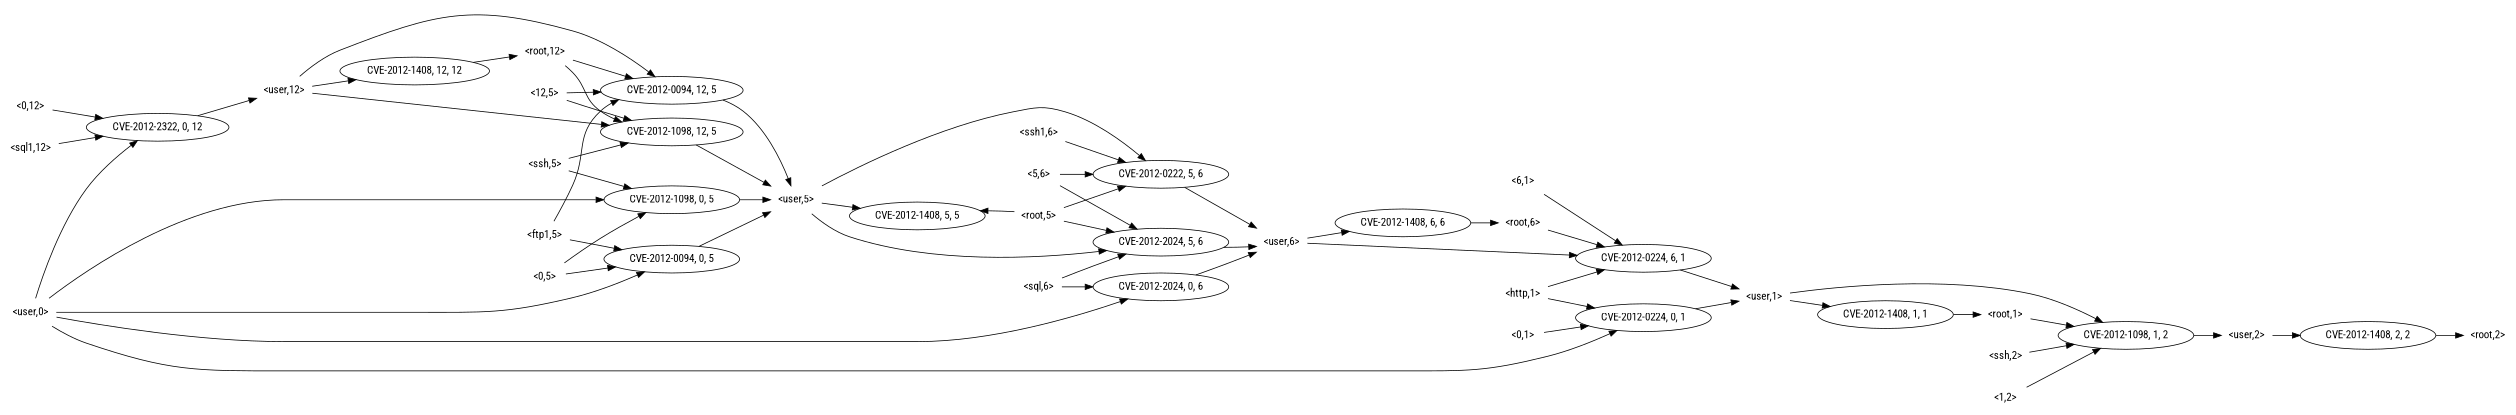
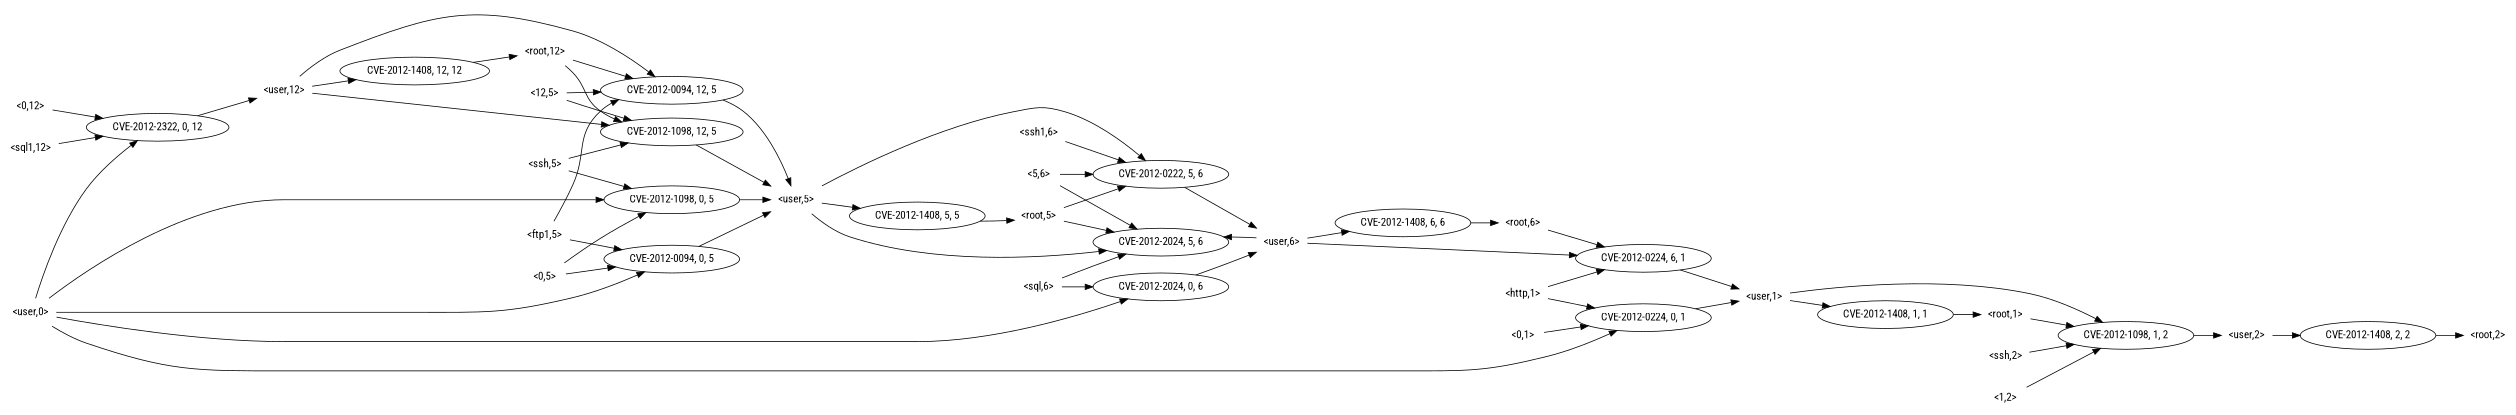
(1523, 181) -> none
(1001, 211) -> (993, 221)
(1236, 247) -> (1244, 237)
